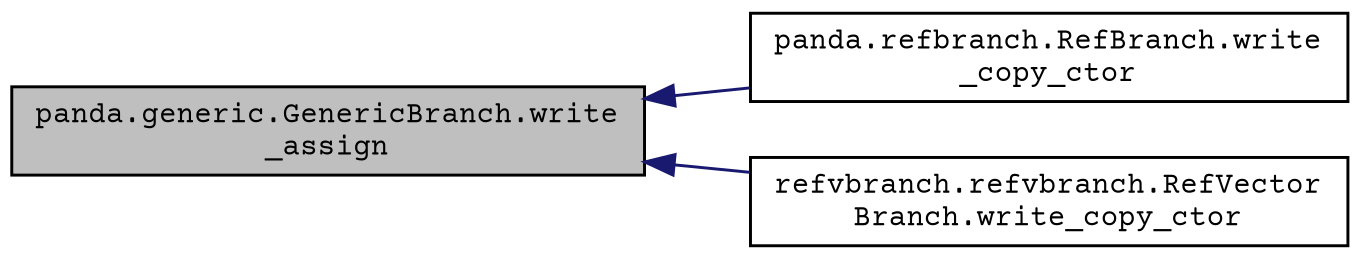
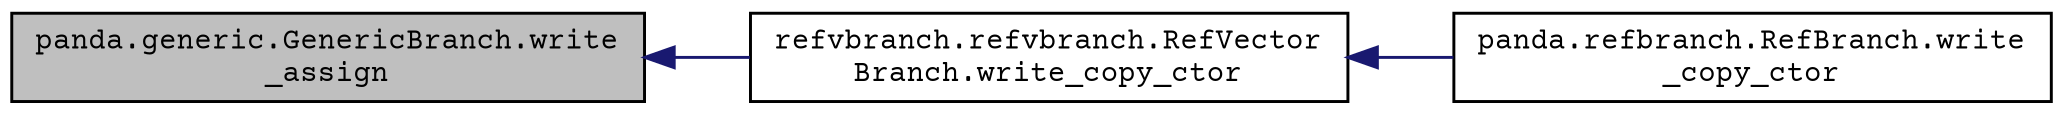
(712, 92) -> (1415, 57)
